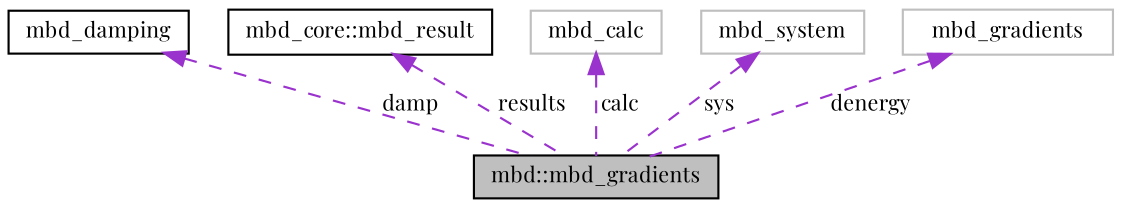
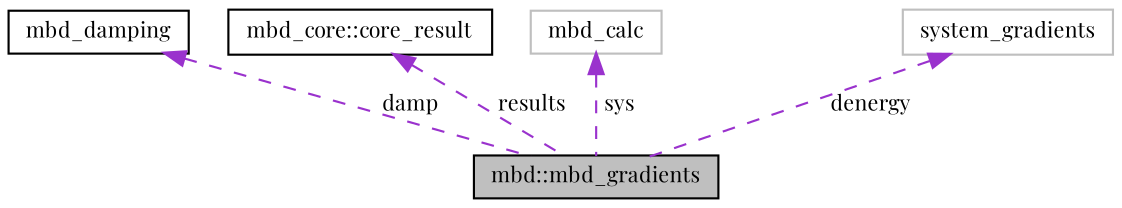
(360, 32) -> (360, 32)
(783, 32) -> none
(1008, 32) -> (1008, 32)
(618, 105) -> (618, 105)
